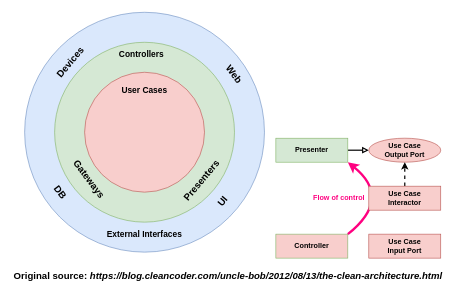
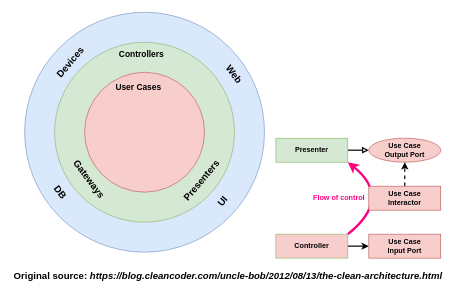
(144, 90) -> (138, 87)
(144, 234) -> none
none -> (356, 246)
